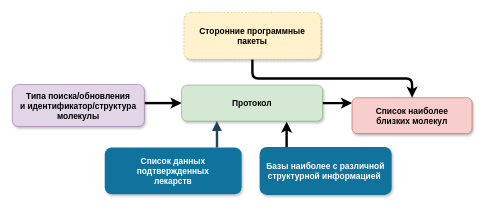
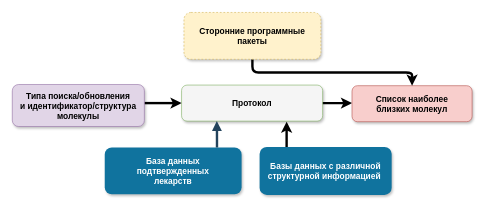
(252, 103) -> (252, 103)
(412, 116) -> (412, 104)
(173, 161) -> (173, 161)
(325, 166) -> (325, 166)
